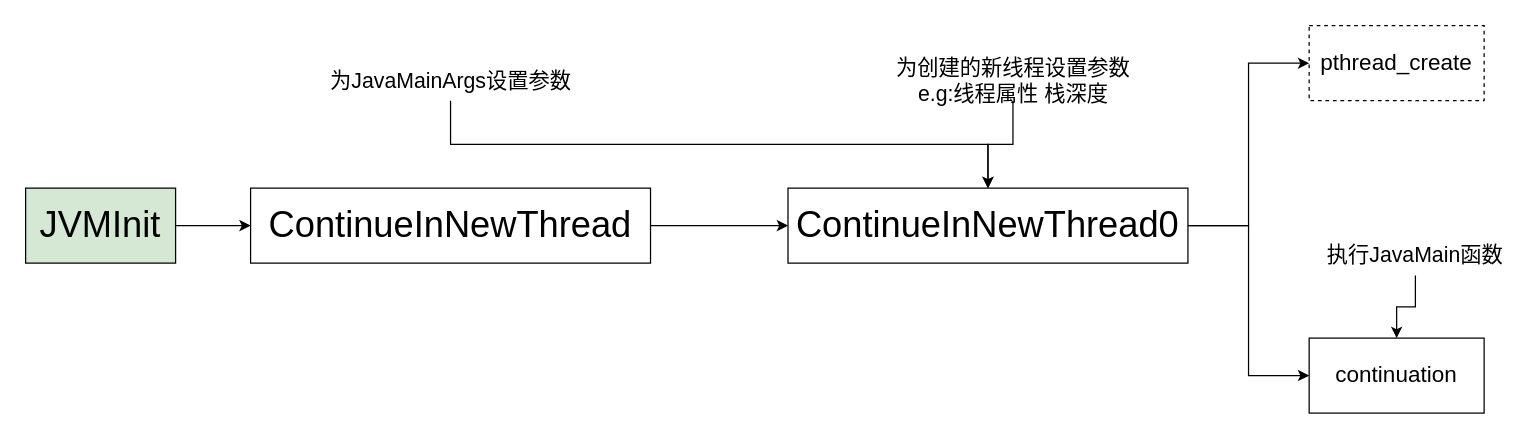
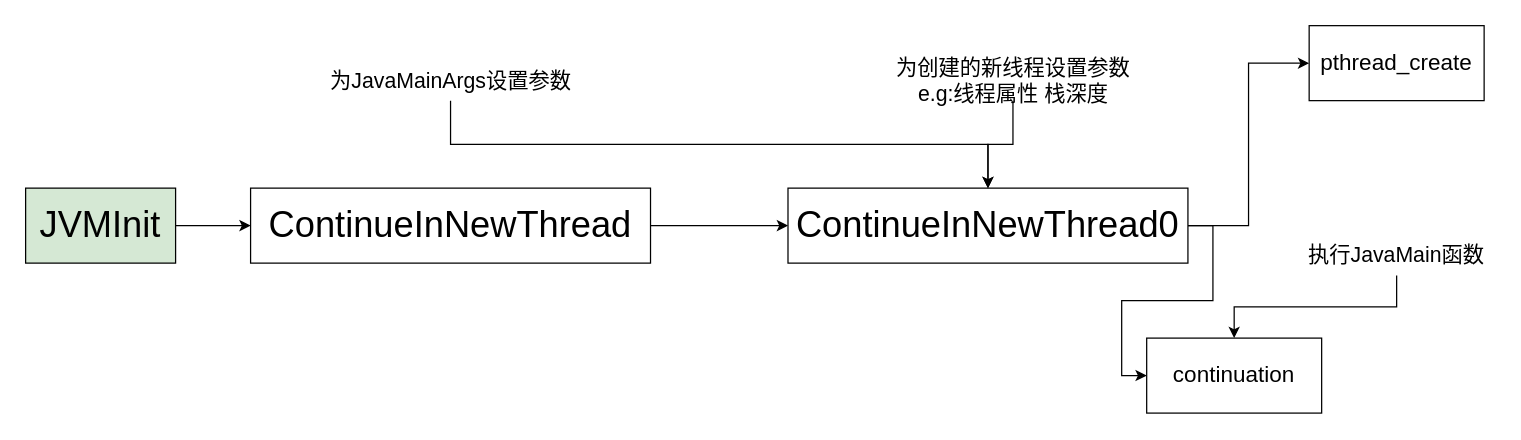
(1397, 63) -> (1397, 63)
(1416, 257) -> (1397, 257)
(1397, 376) -> (1234, 376)
